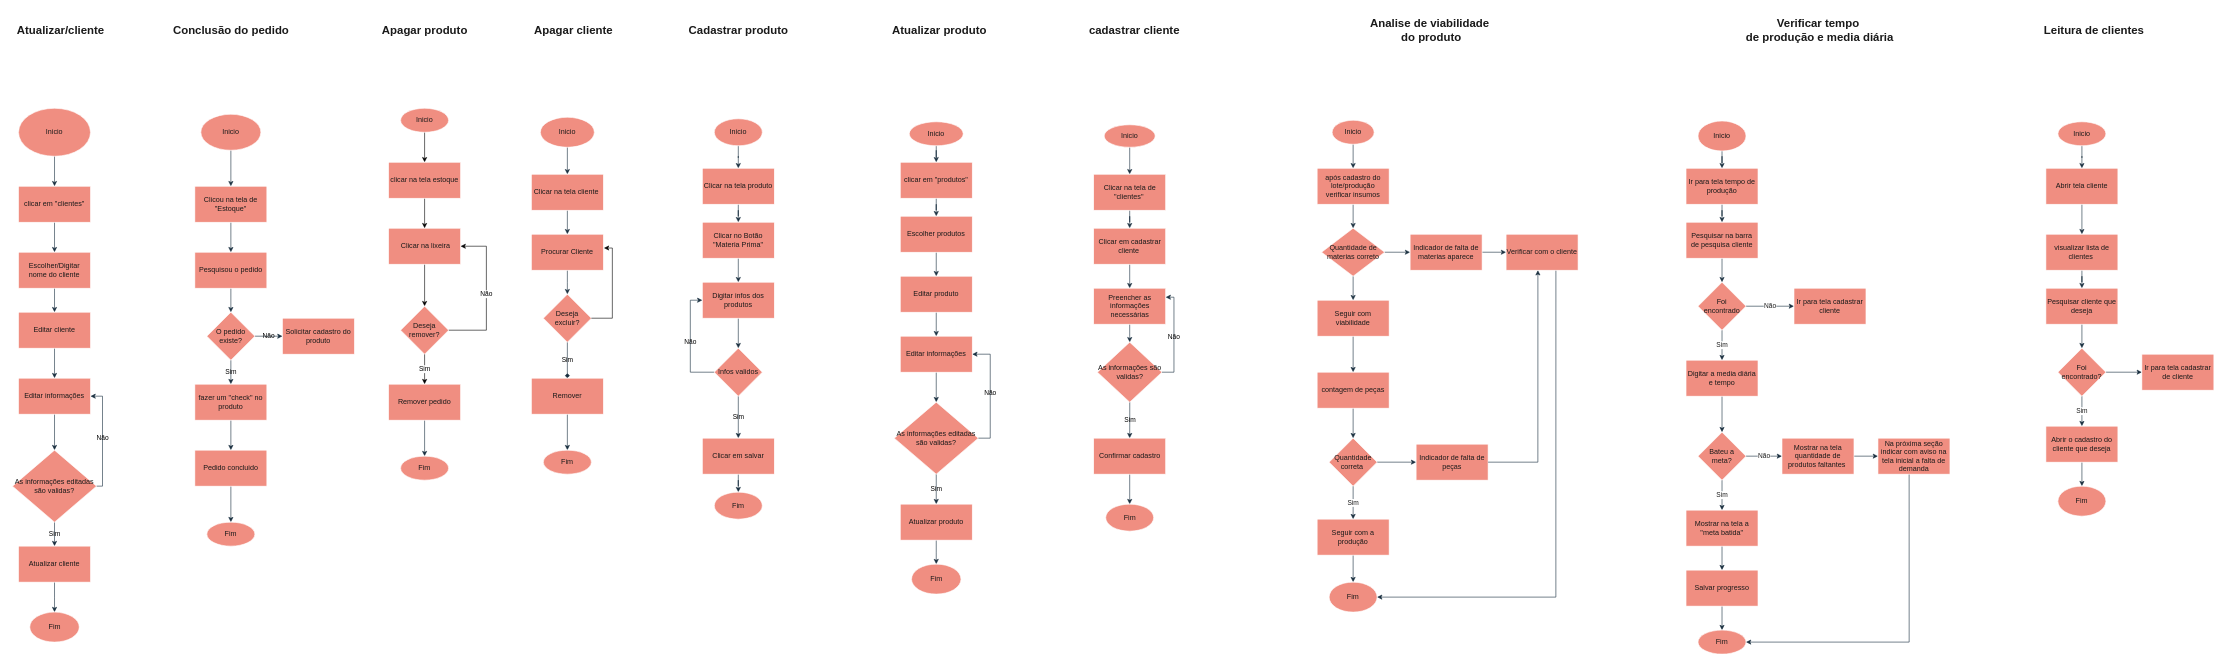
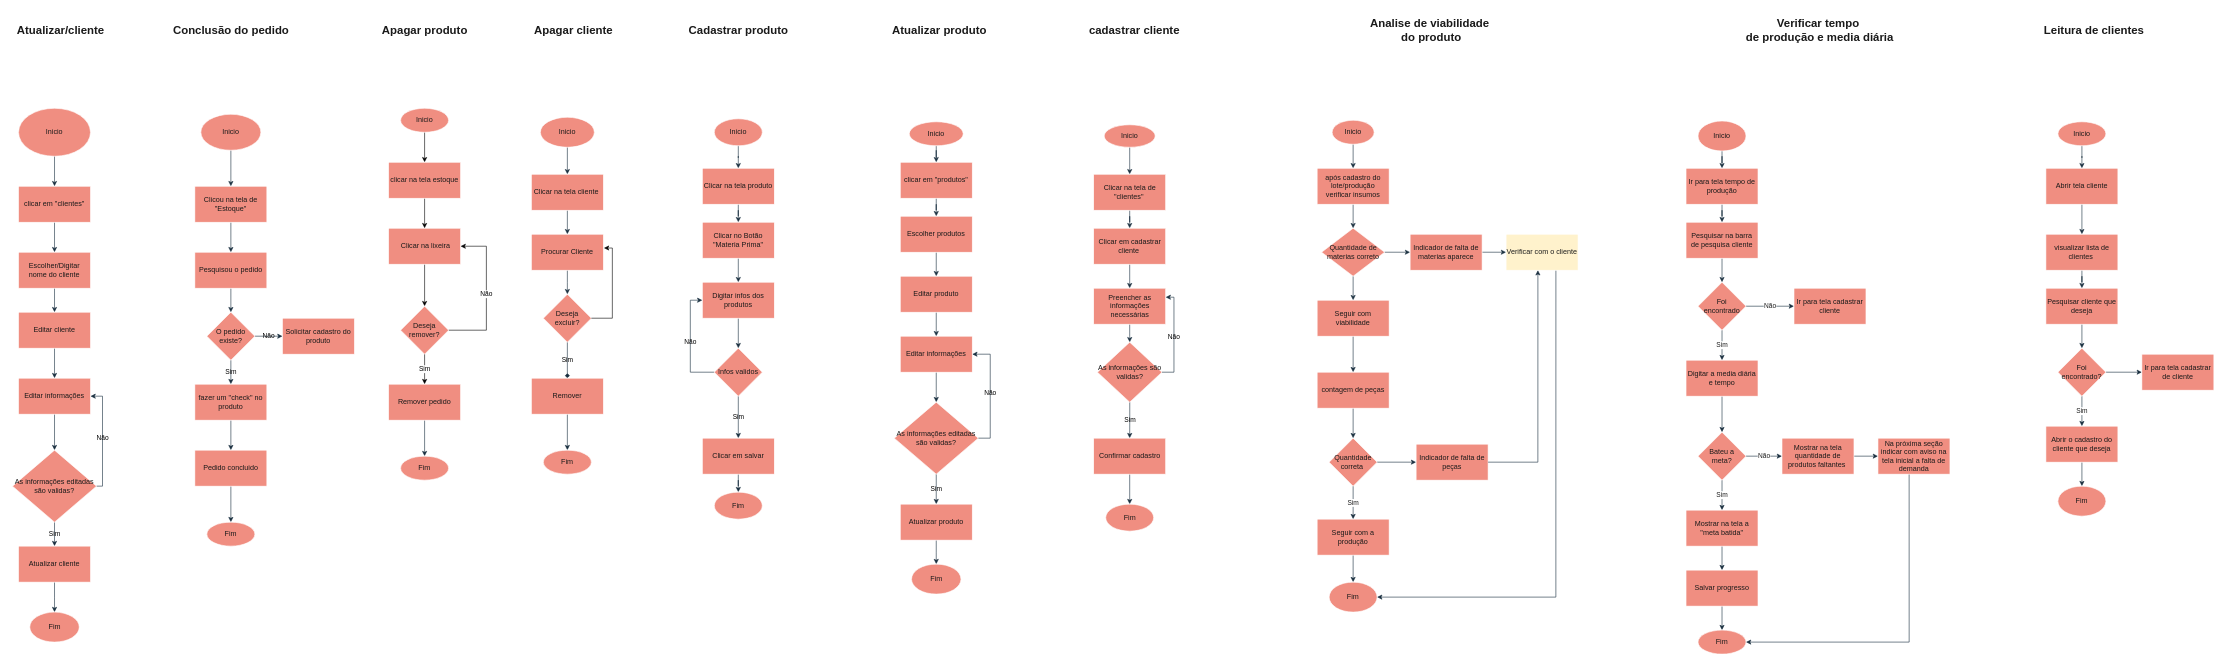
(1542, 252) -> (1542, 252)
